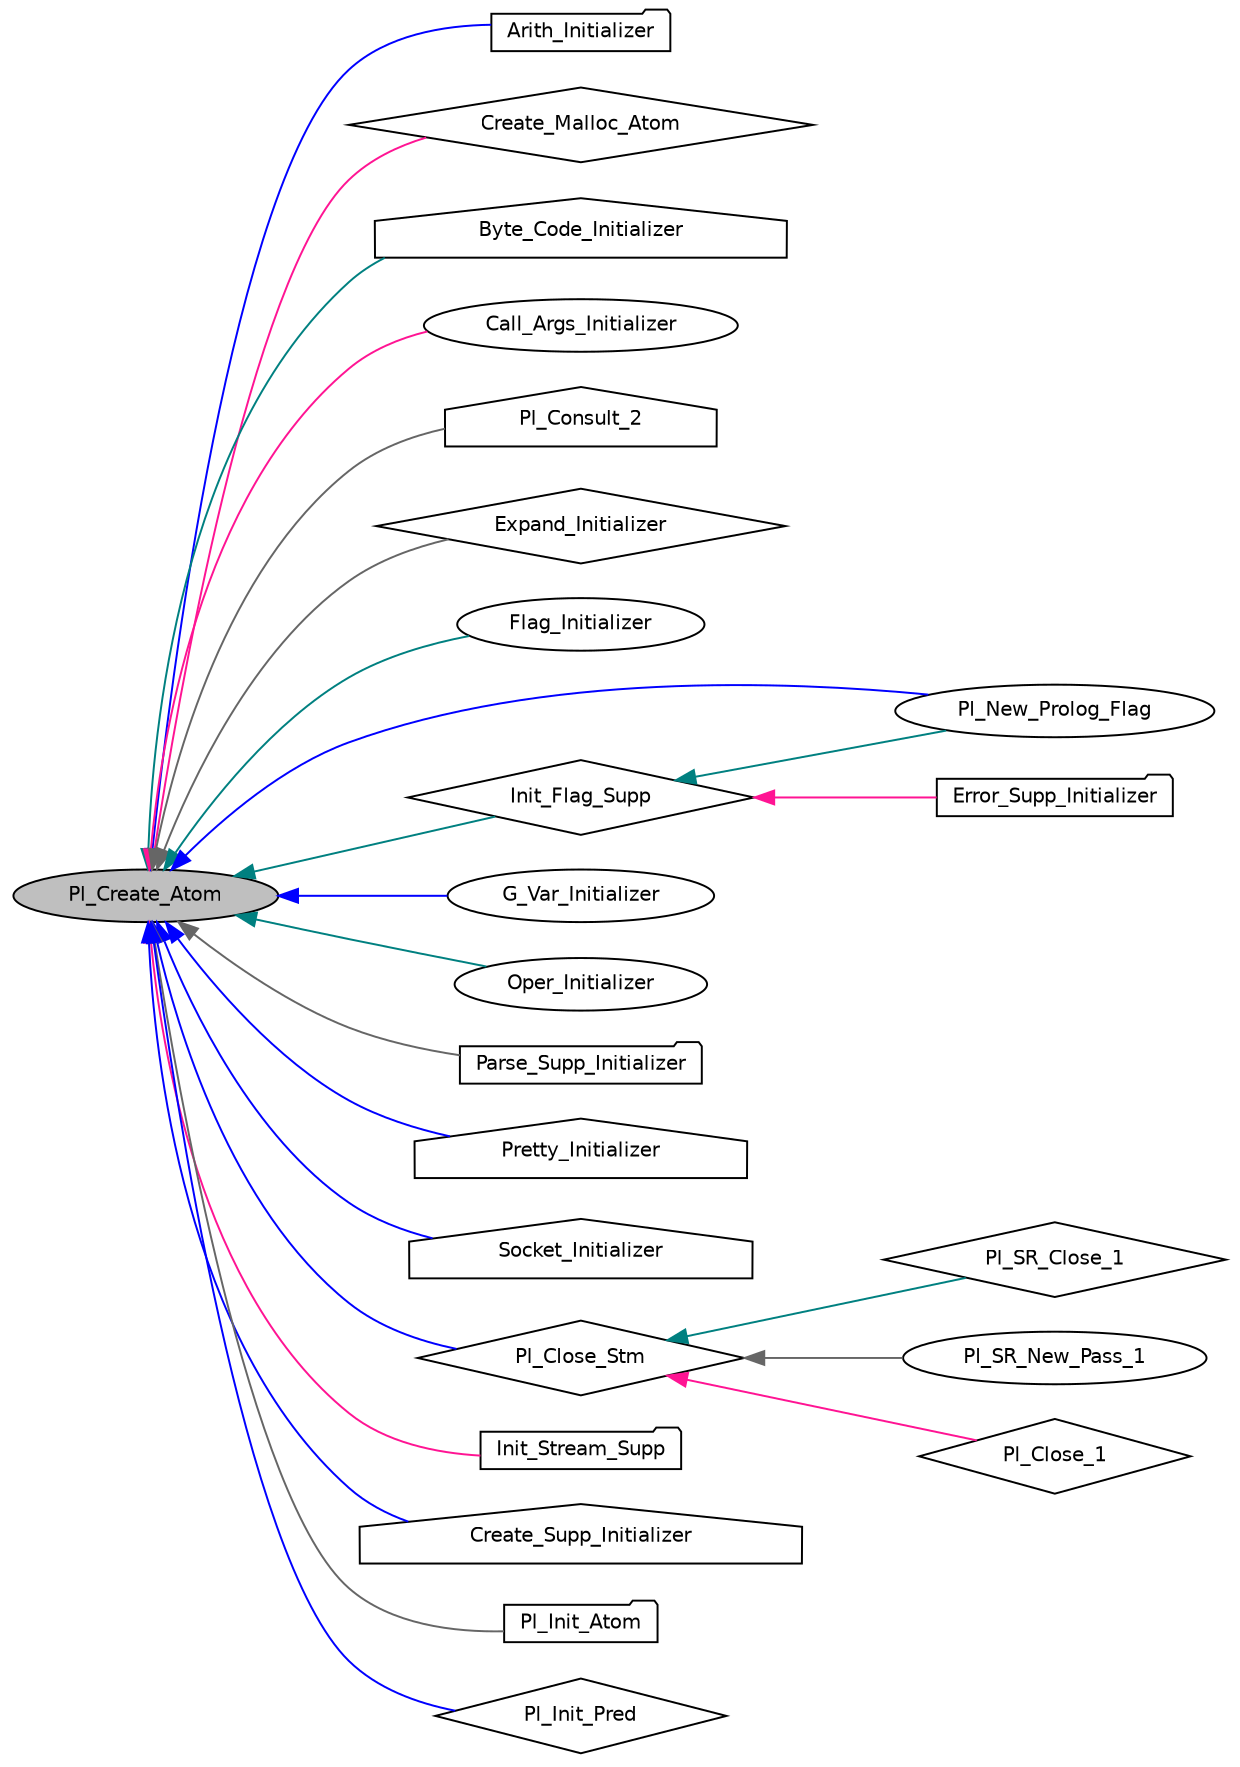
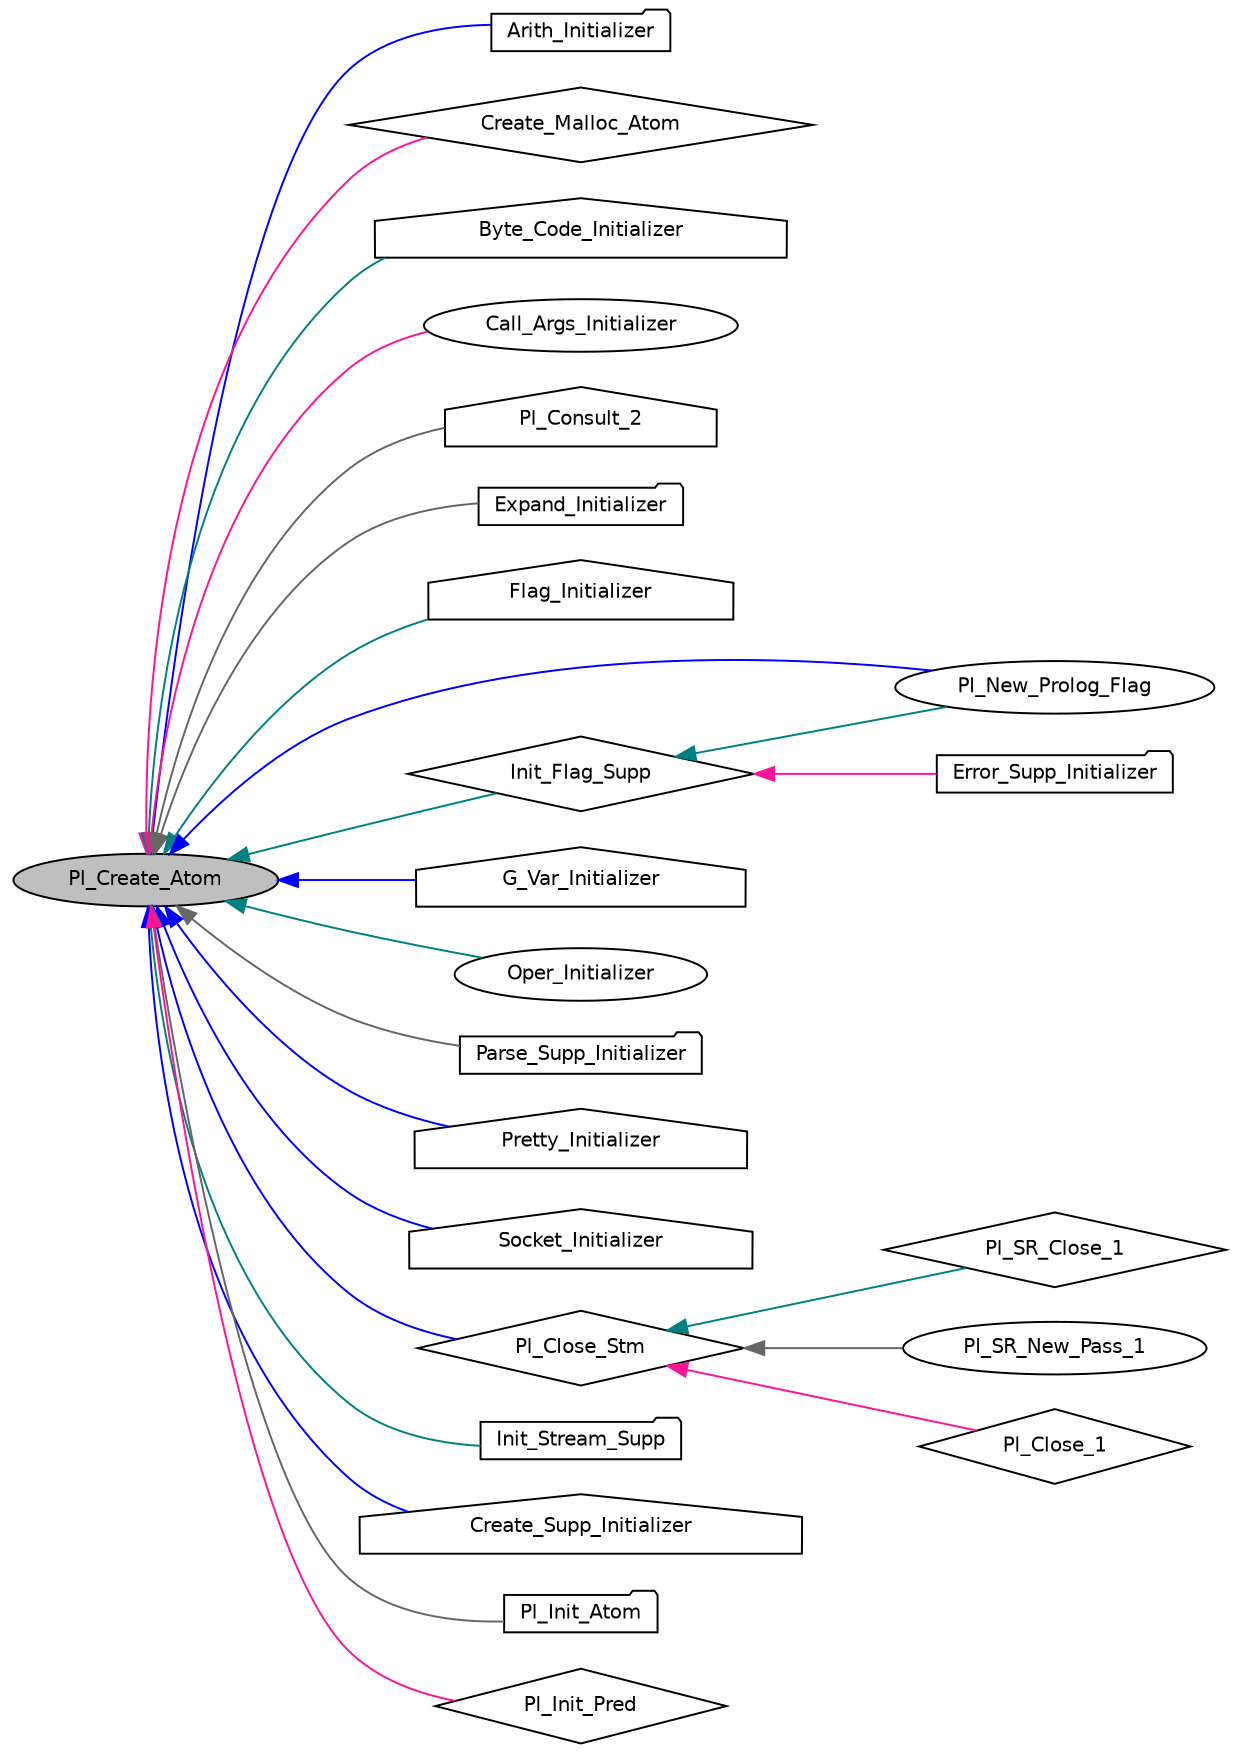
(581, 526) -> (581, 506)
(581, 624) -> (581, 593)
(581, 896) -> (581, 880)
(235, 1261) -> (234, 1249)
(232, 1370) -> (232, 1358)
